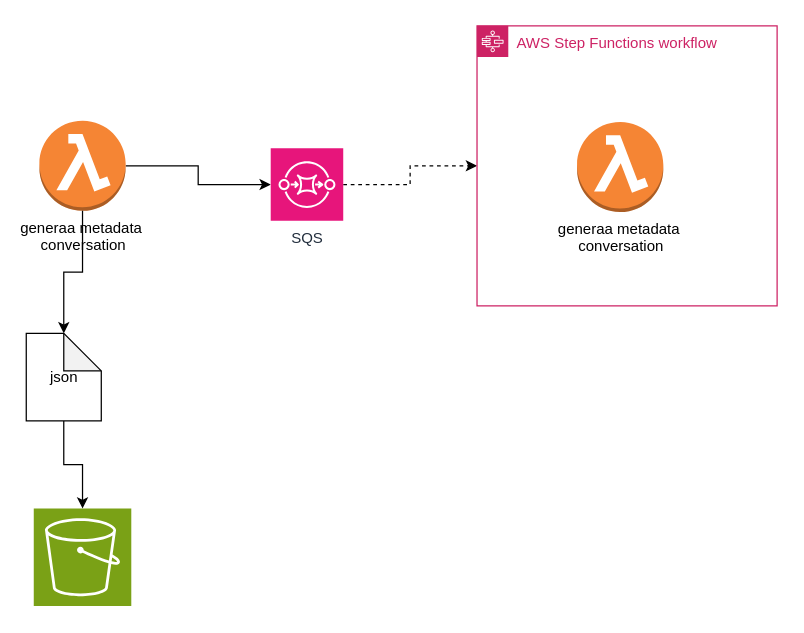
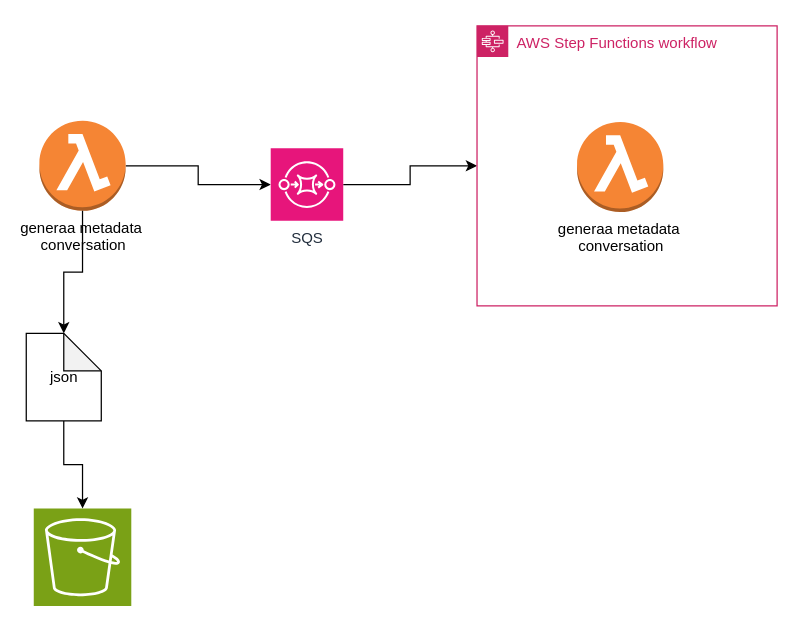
(410, 179) -> (410, 179)
